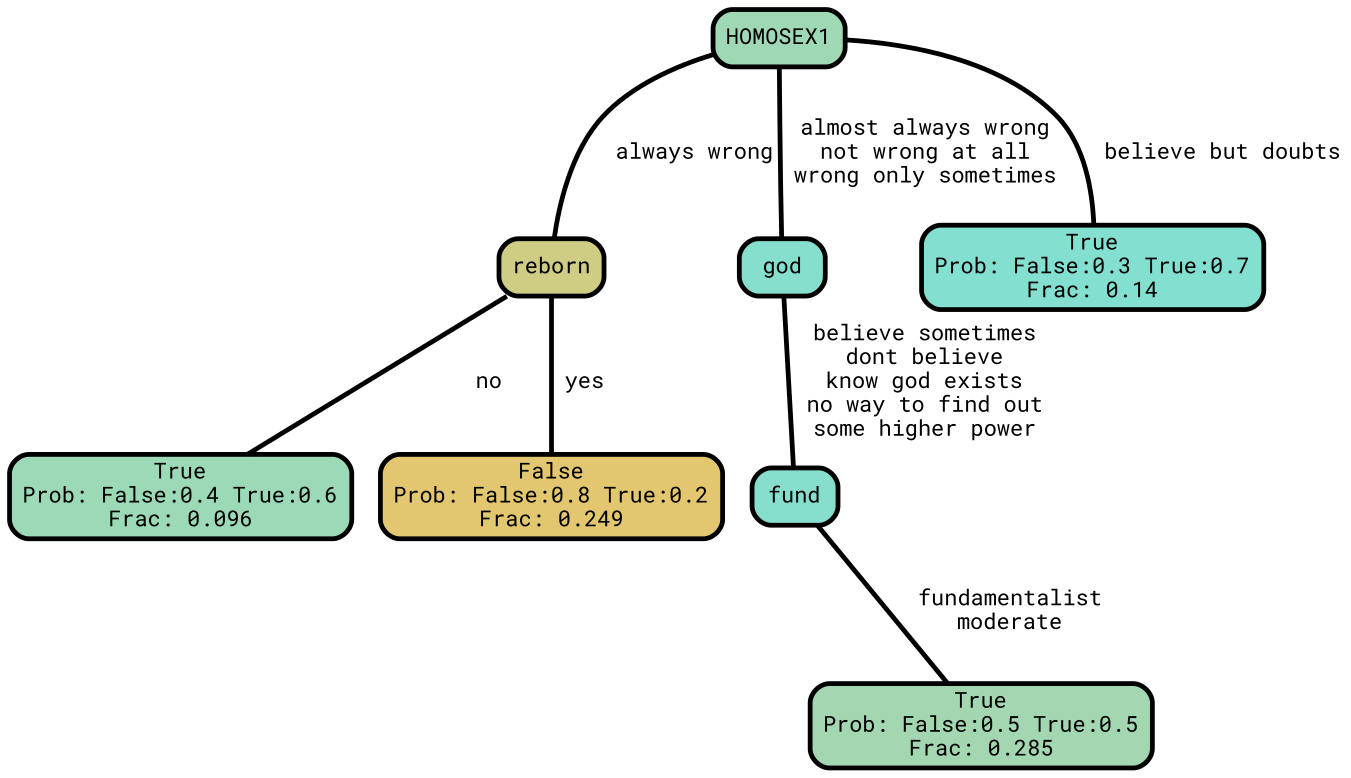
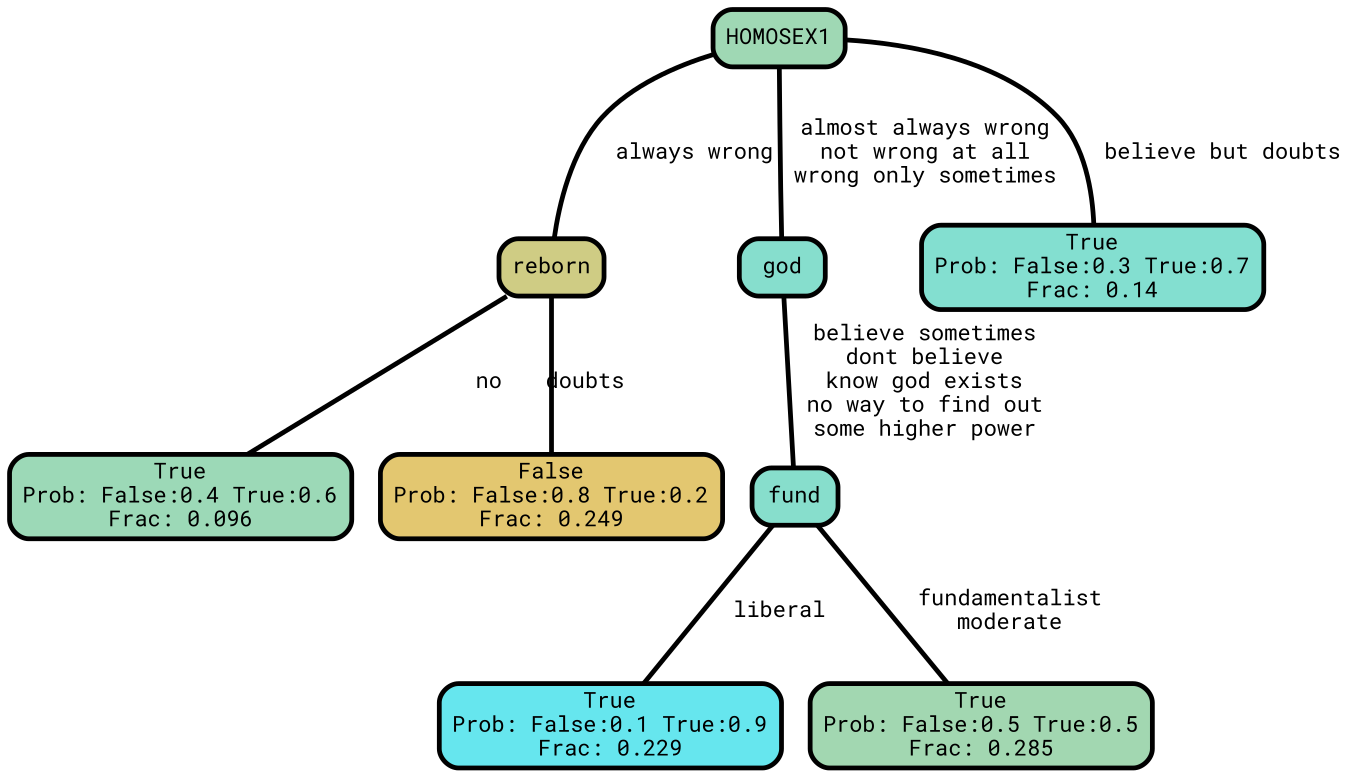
(579, 382) -> (579, 382)
none -> (610, 726)
